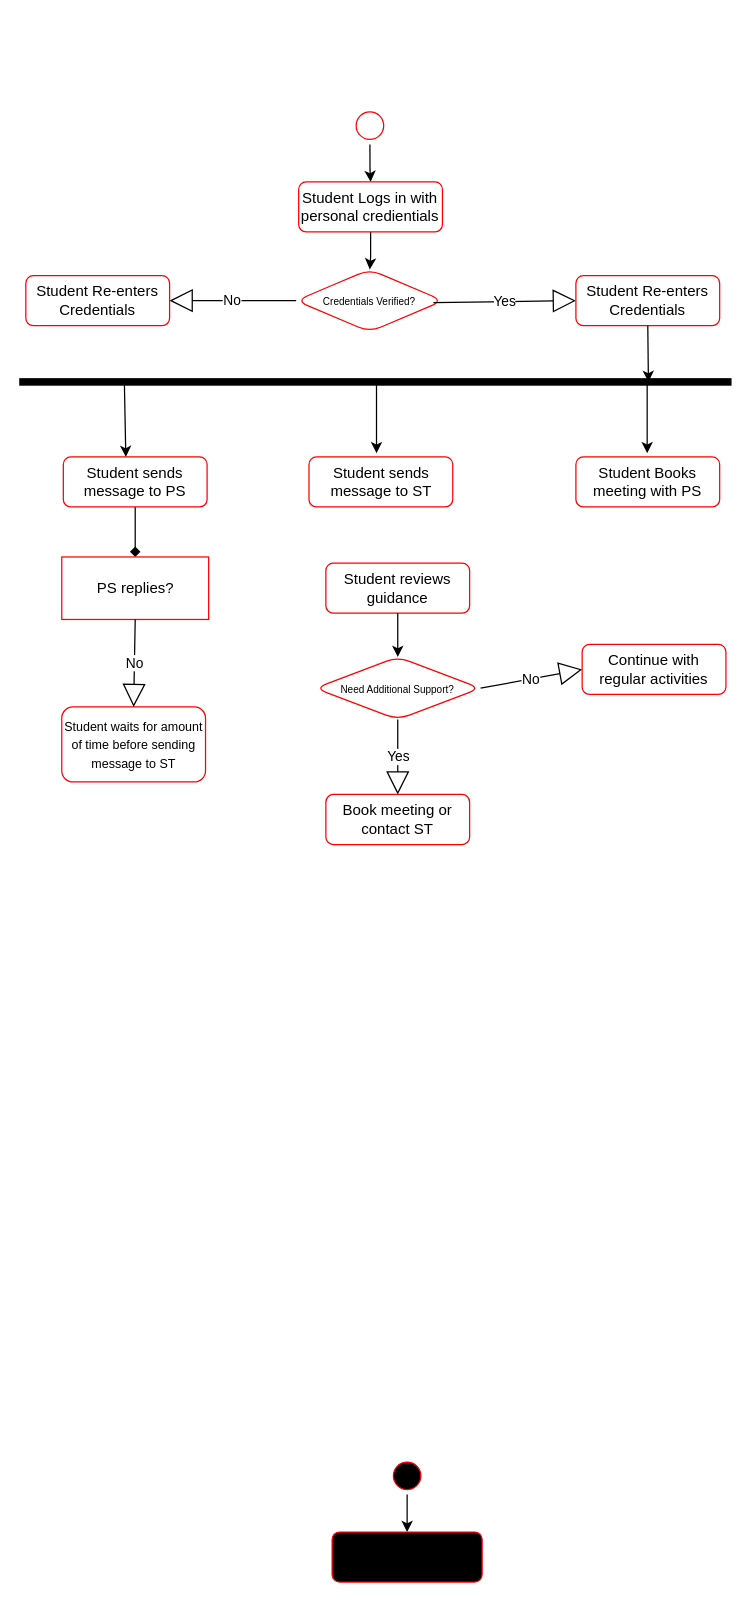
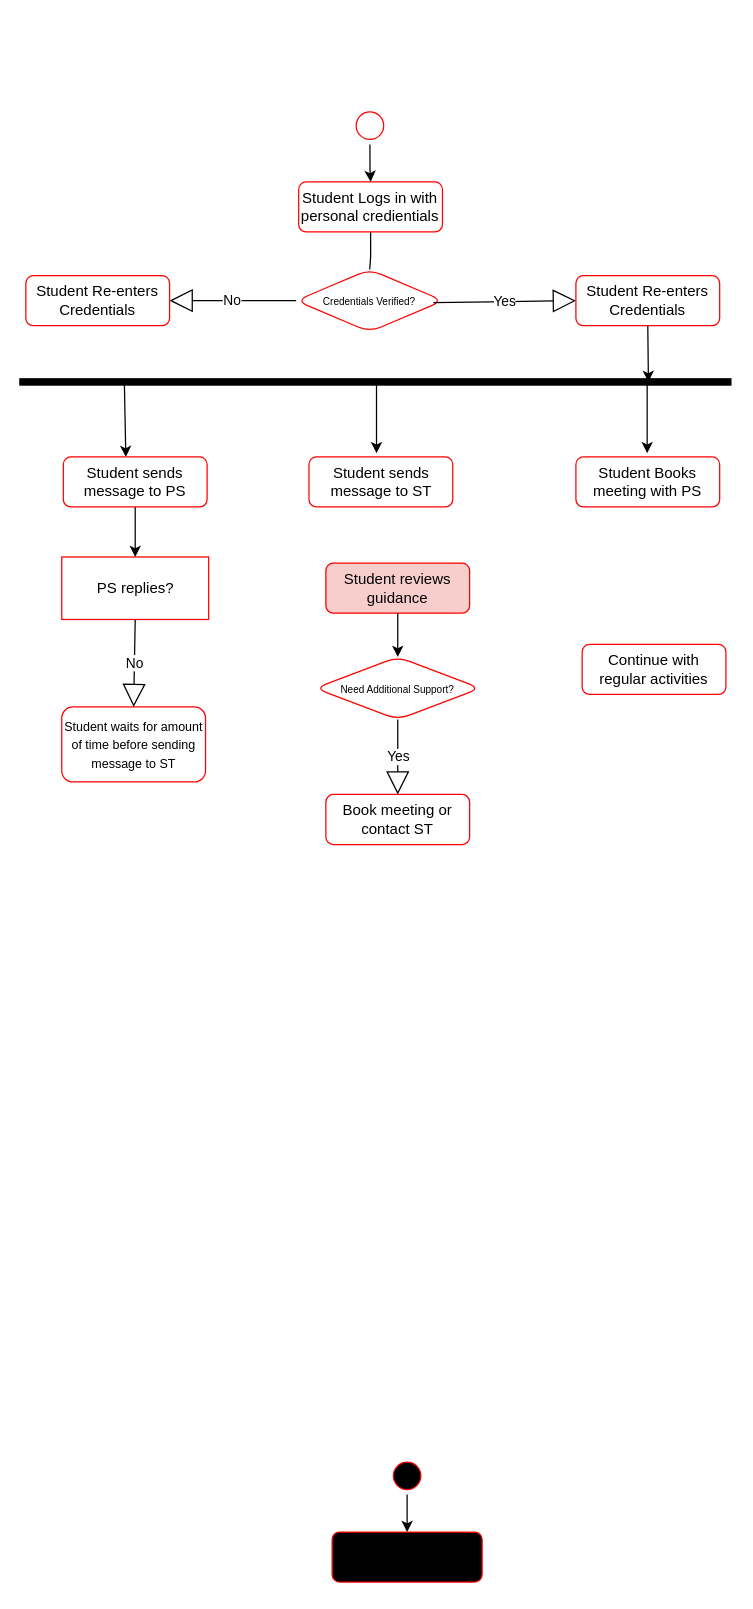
(370, 259) -> (370, 262)
(135, 546) -> (135, 547)
(398, 588) -> (398, 588)
(520, 681) -> none
